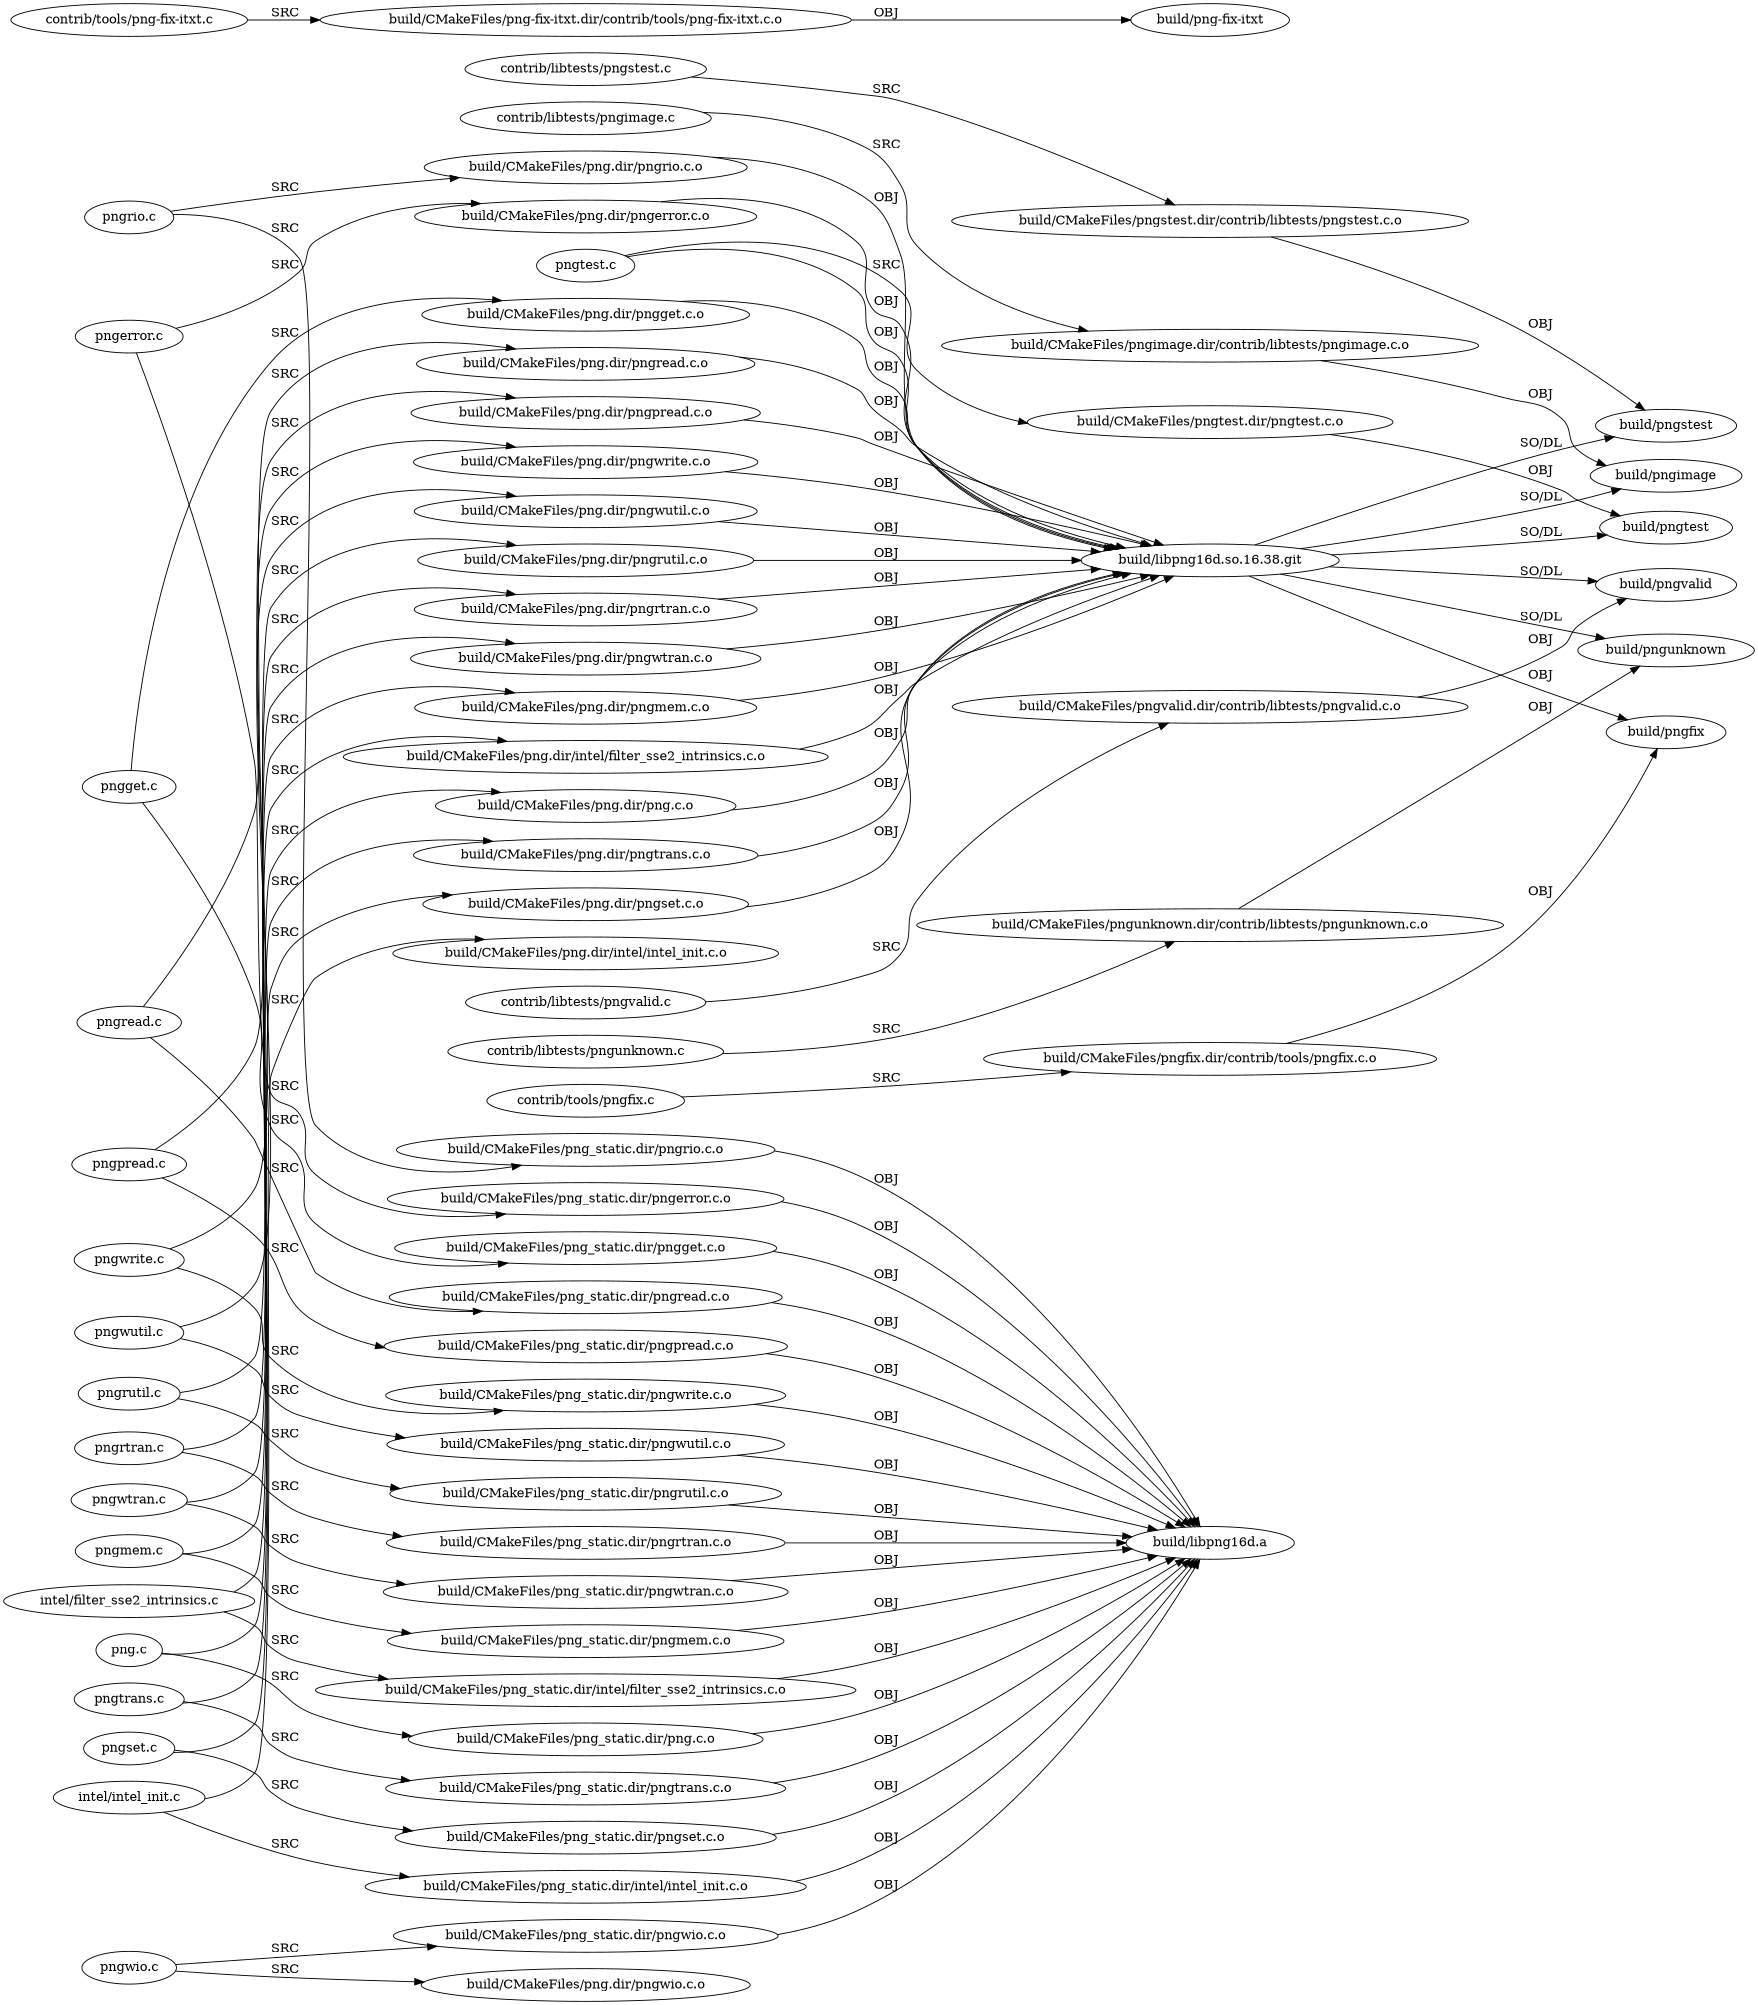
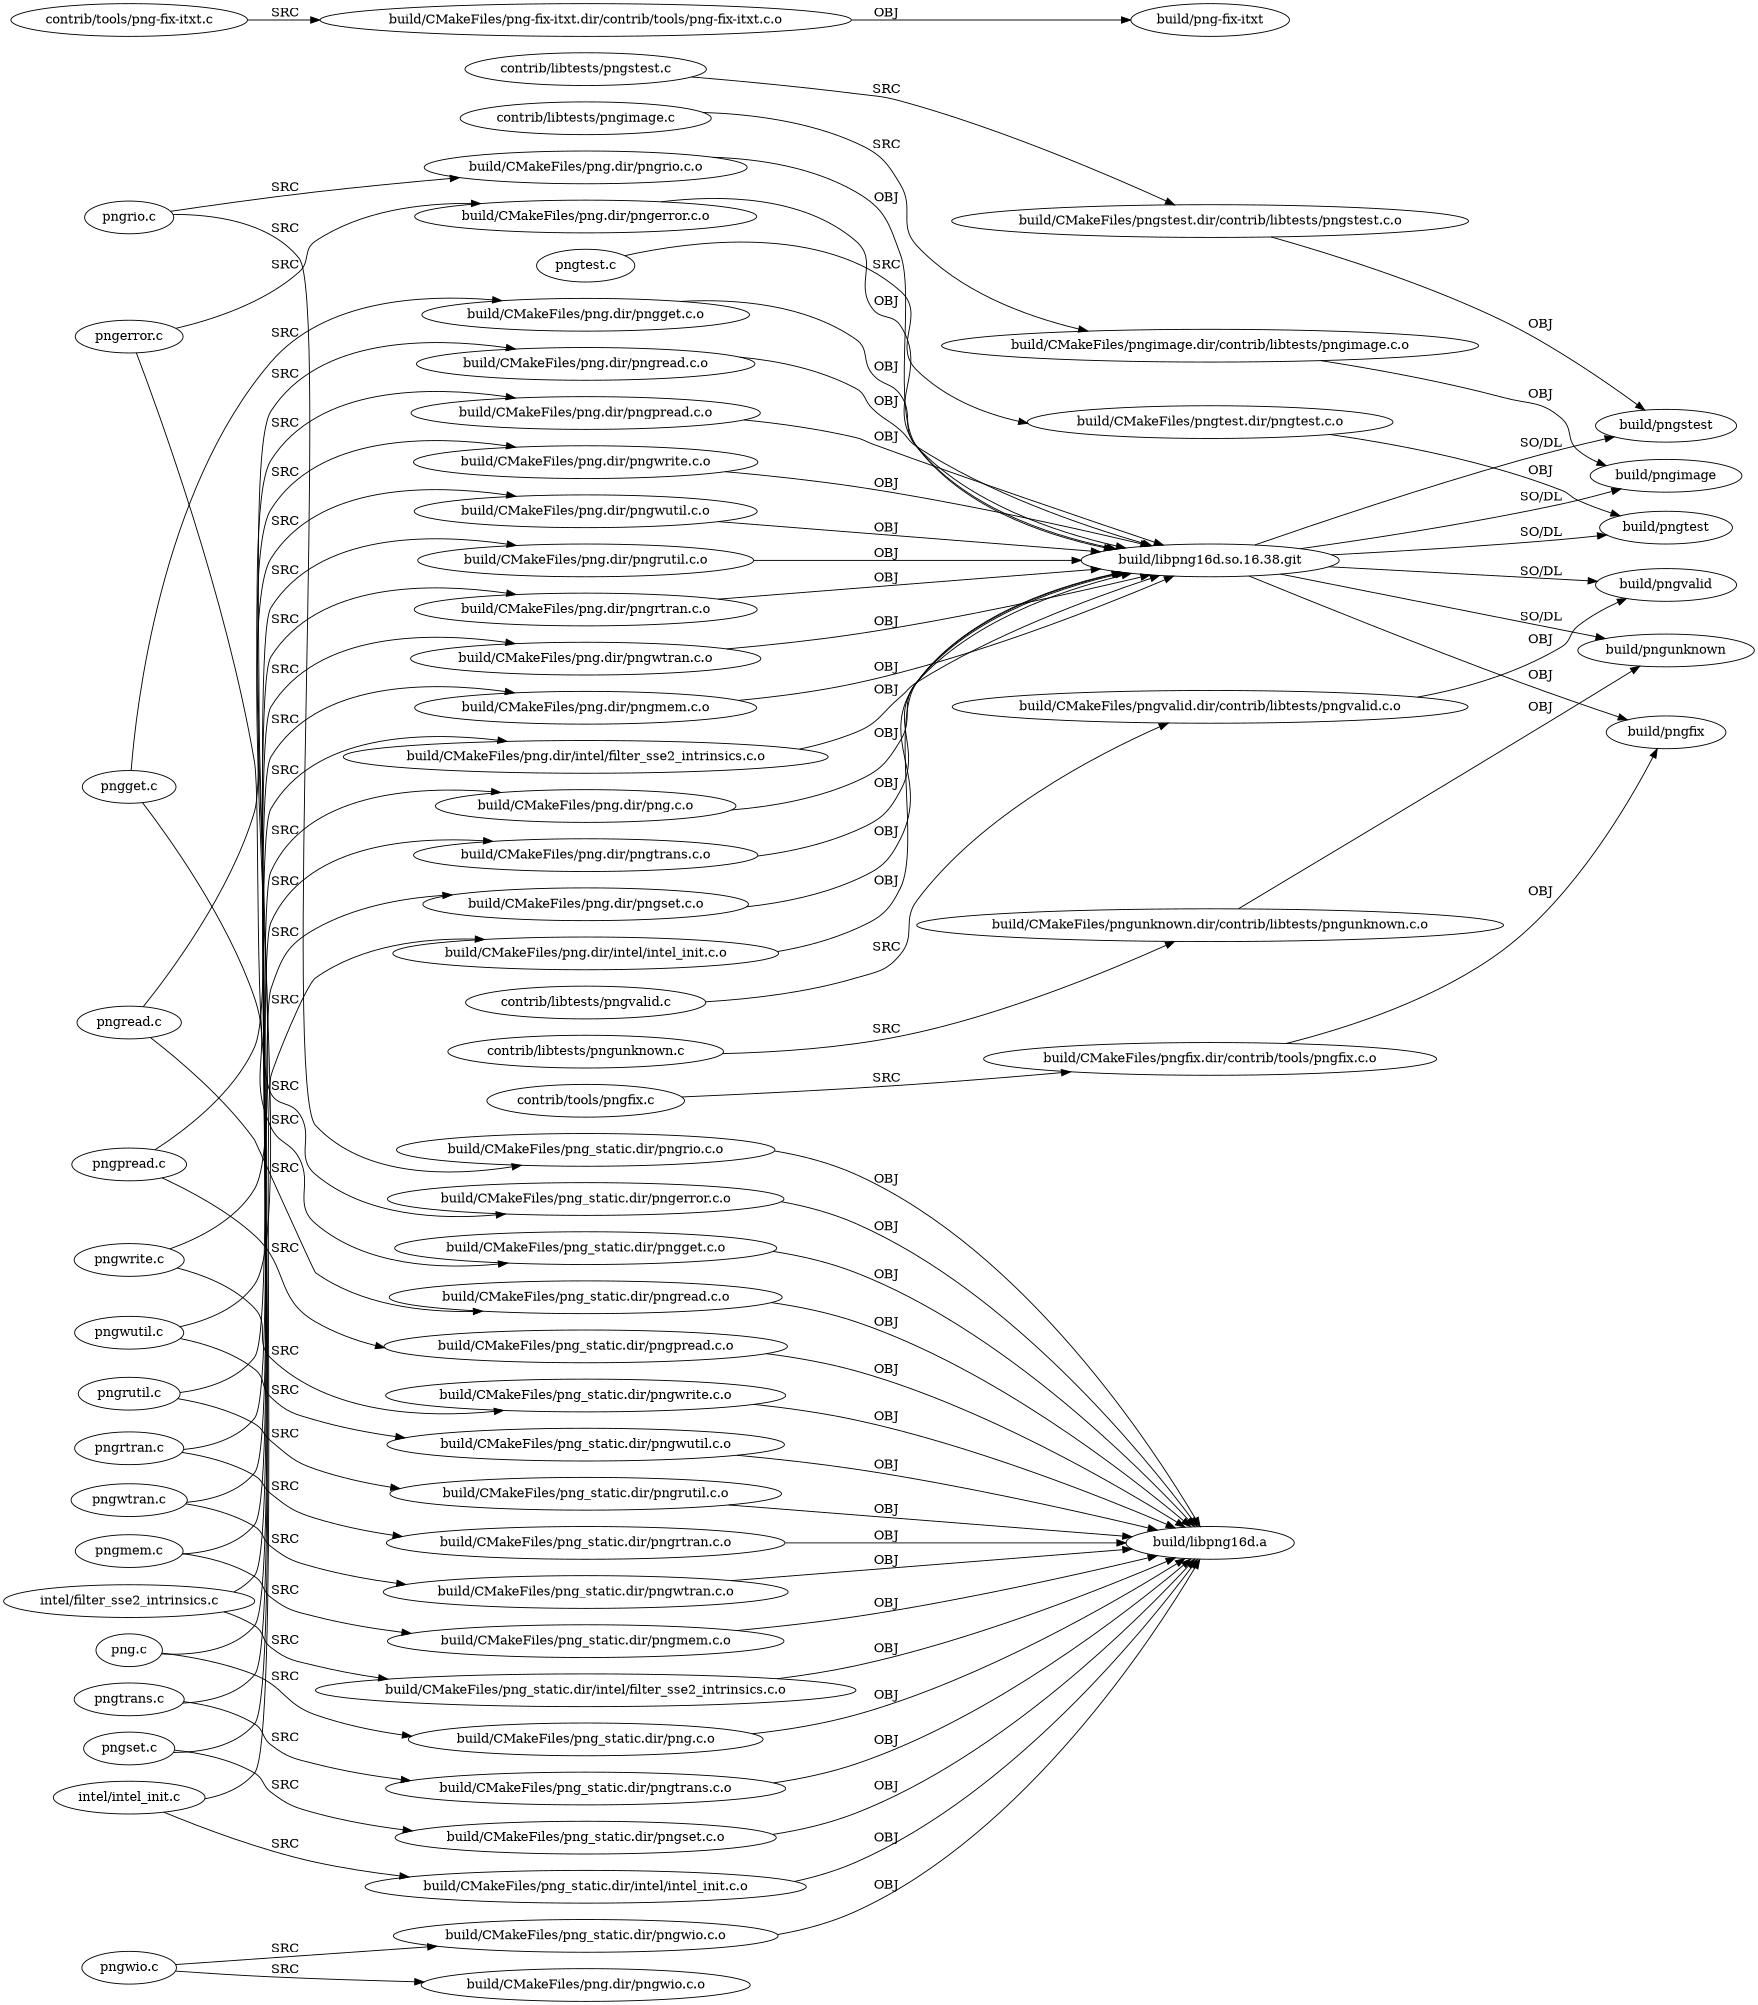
(896, 355) -> (908, 844)
